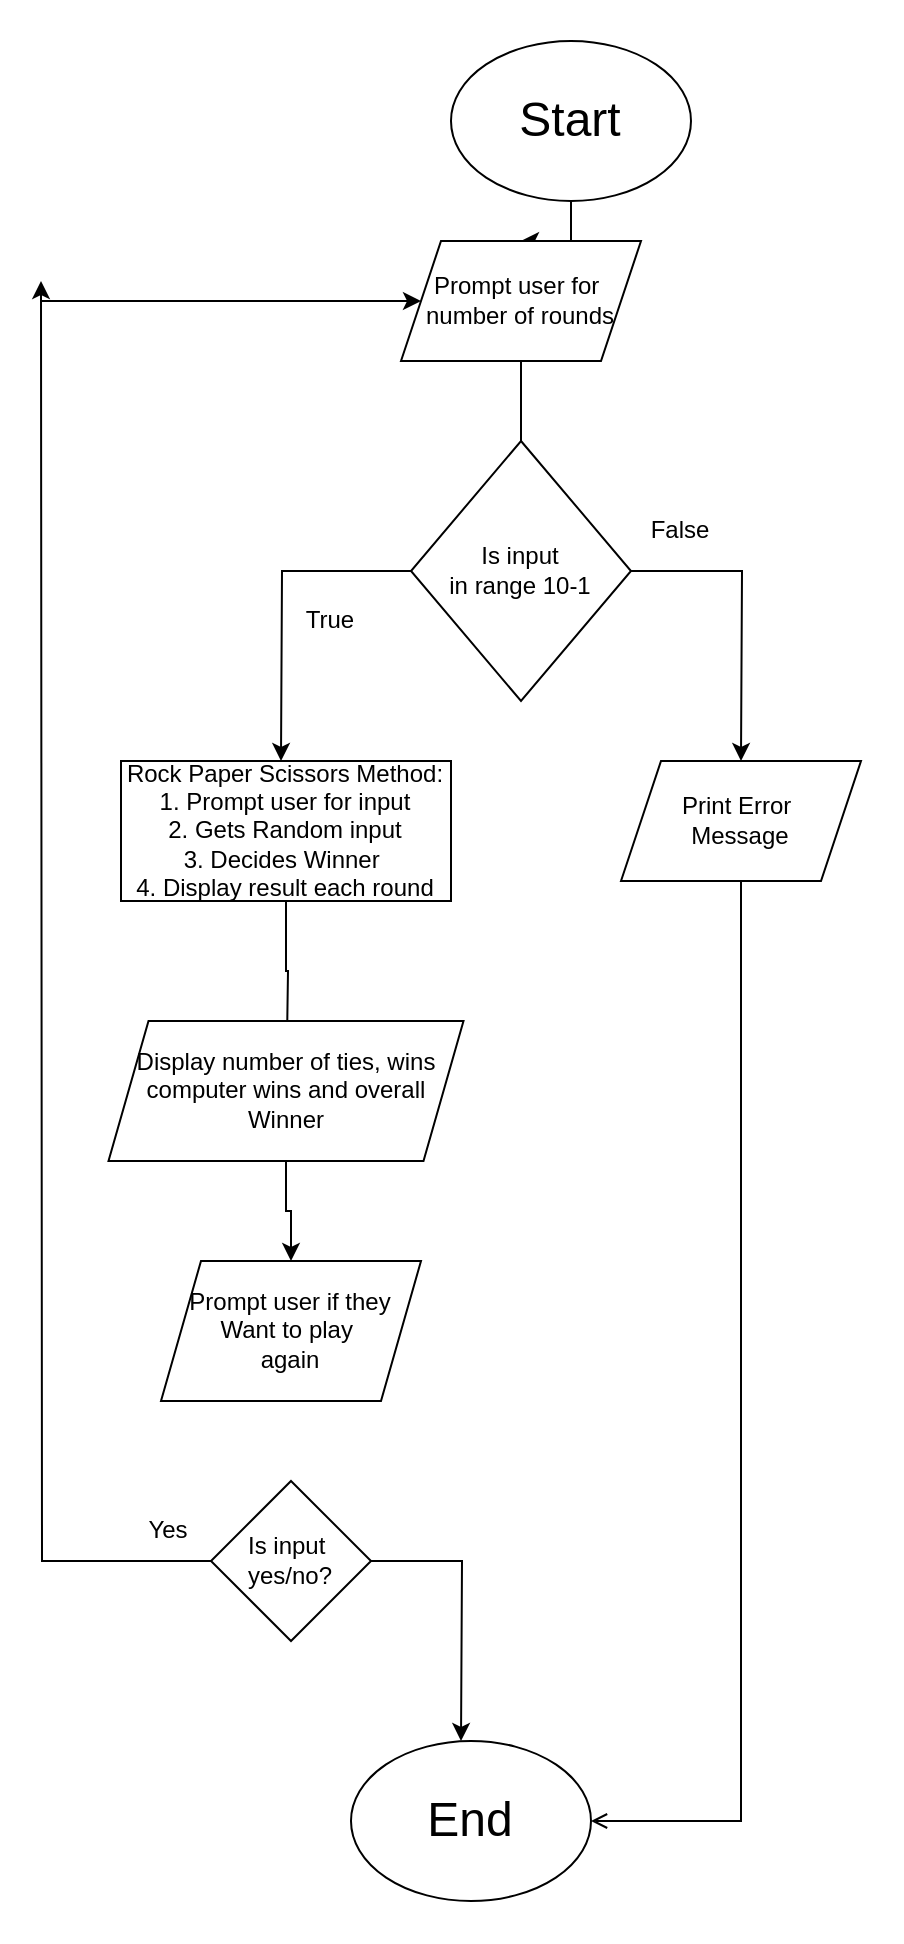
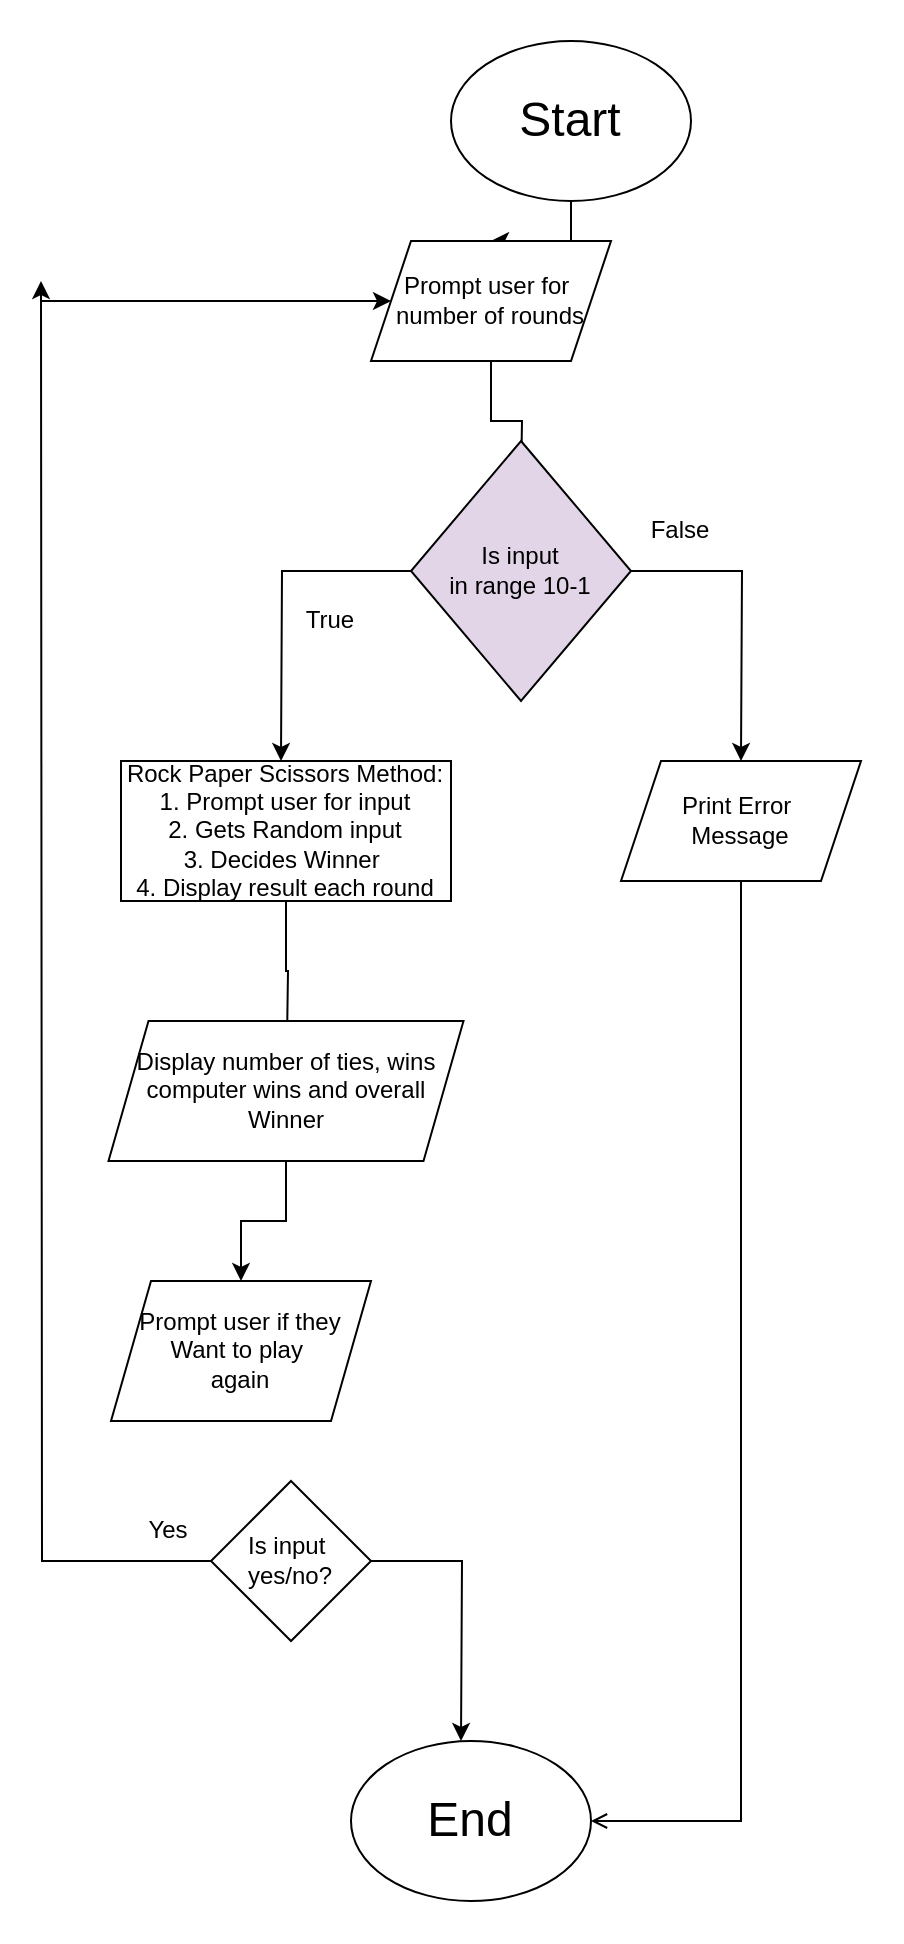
(521, 301) -> (491, 301)
(521, 571) -> (521, 571)
(291, 1331) -> (241, 1351)
